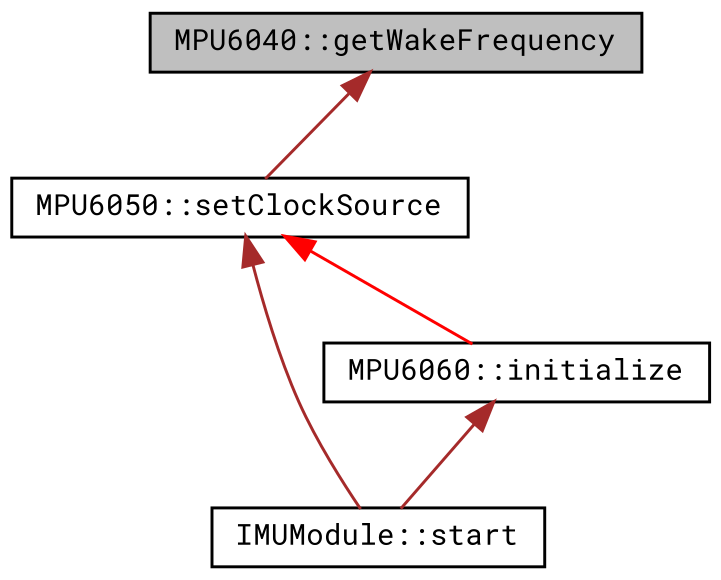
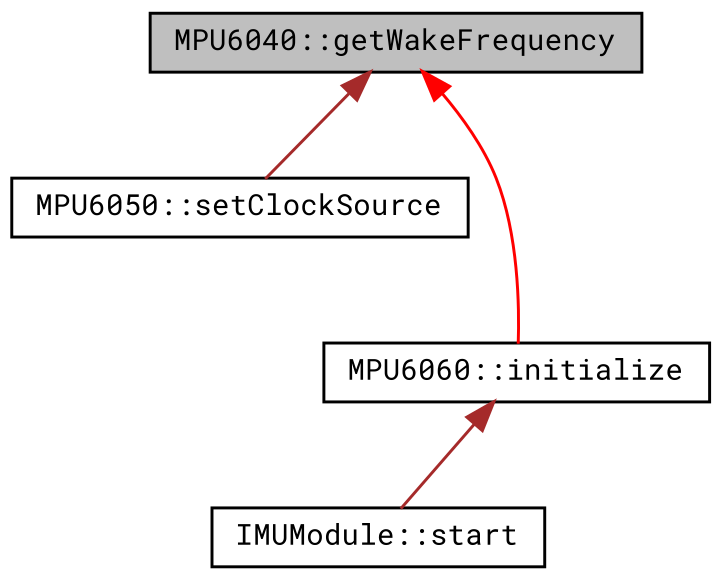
(392, 298) -> (506, 210)
(295, 392) -> none
